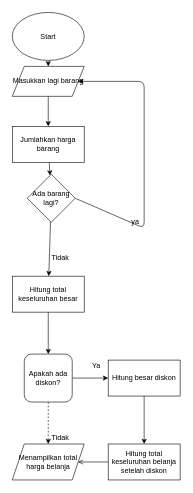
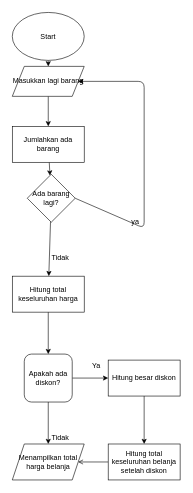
(48, 144) -> (48, 144)
(48, 294) -> (48, 294)
(48, 420) -> (48, 420)
